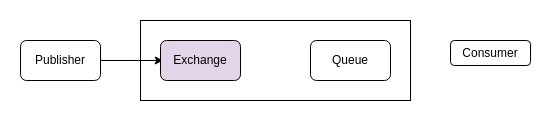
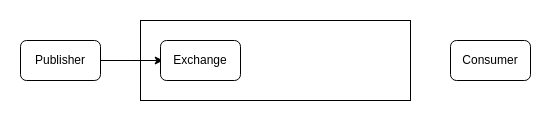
(491, 53) -> (491, 61)
(201, 61) -> (201, 61)
(351, 61) -> none
